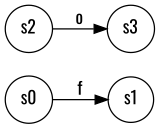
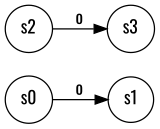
(80, 90) -> (80, 90)
